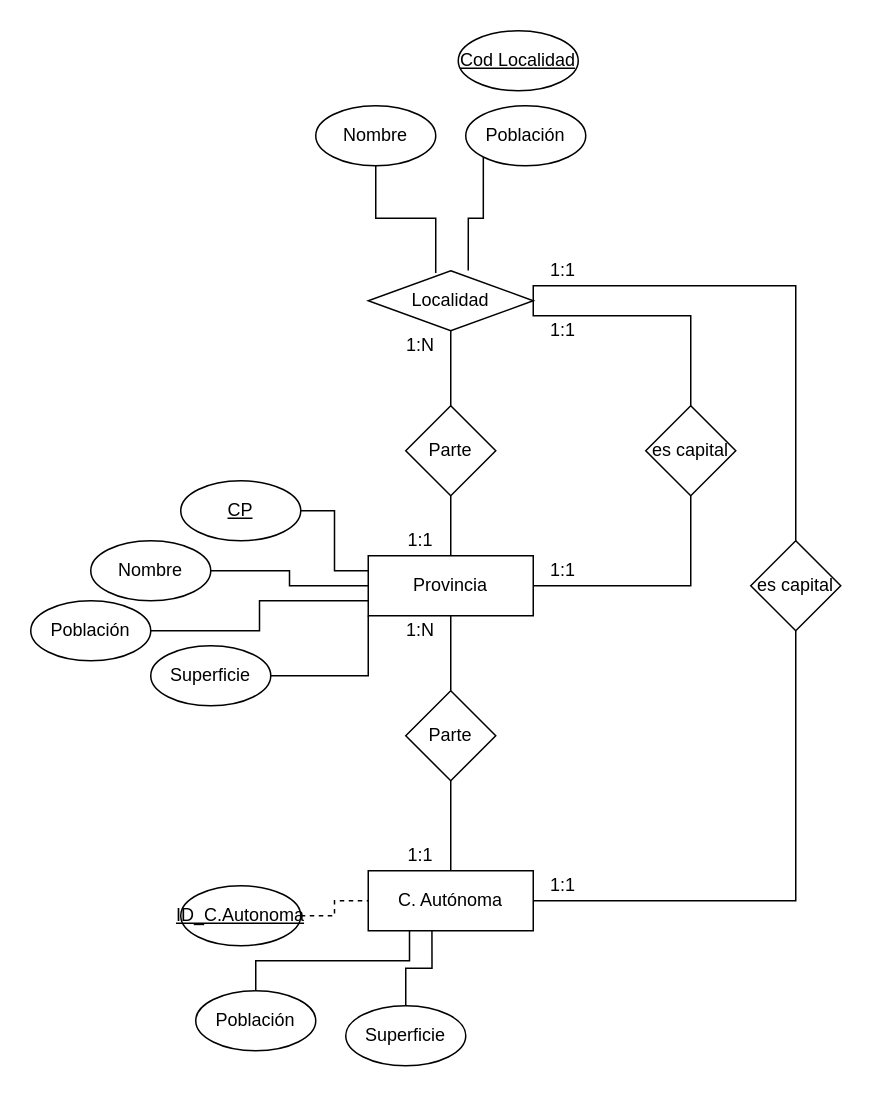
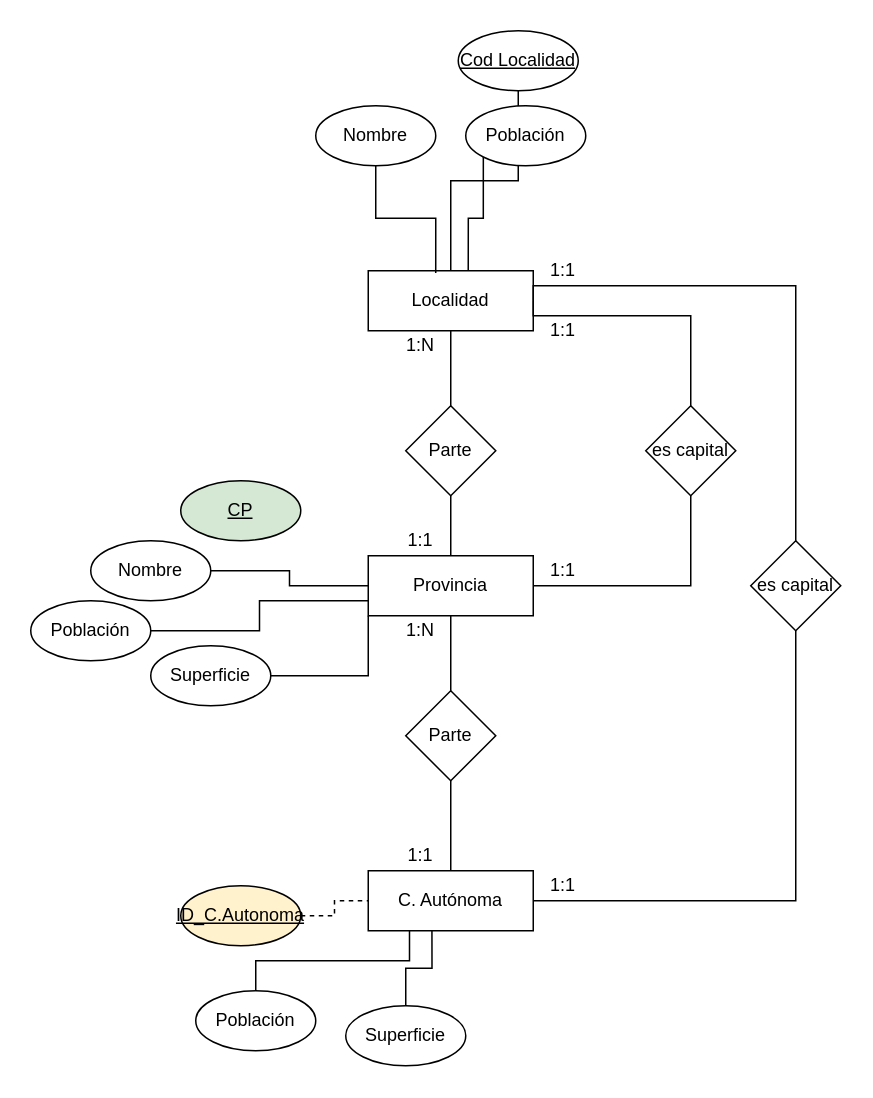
none -> (451, 184)
(451, 301) -> (451, 301)
(241, 511) -> (241, 511)
(335, 541) -> none
(241, 916) -> (241, 916)
